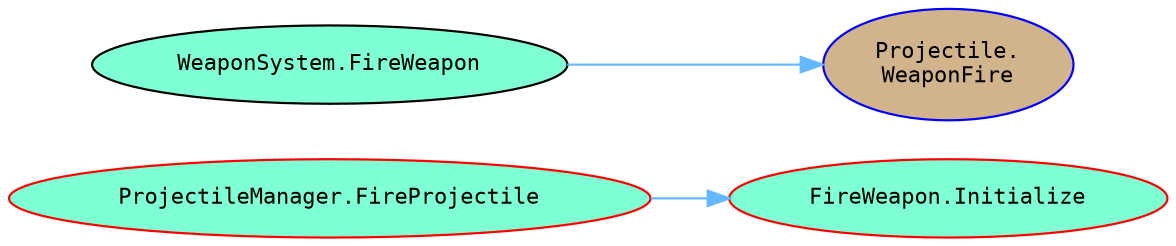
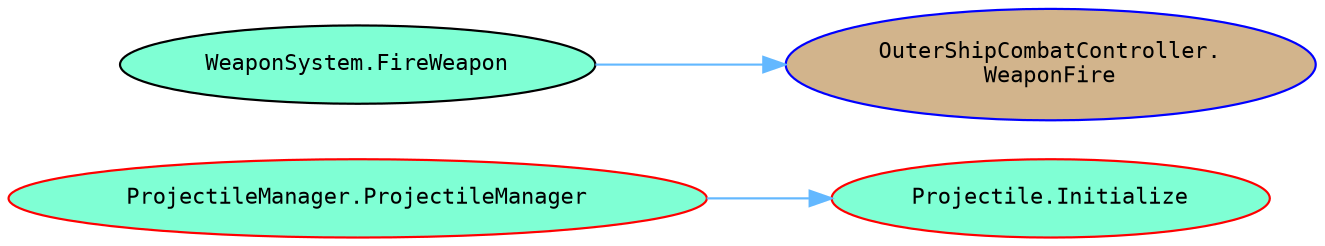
(948, 65) -> (1051, 65)
(330, 198) -> (358, 198)
(948, 198) -> (1051, 198)
